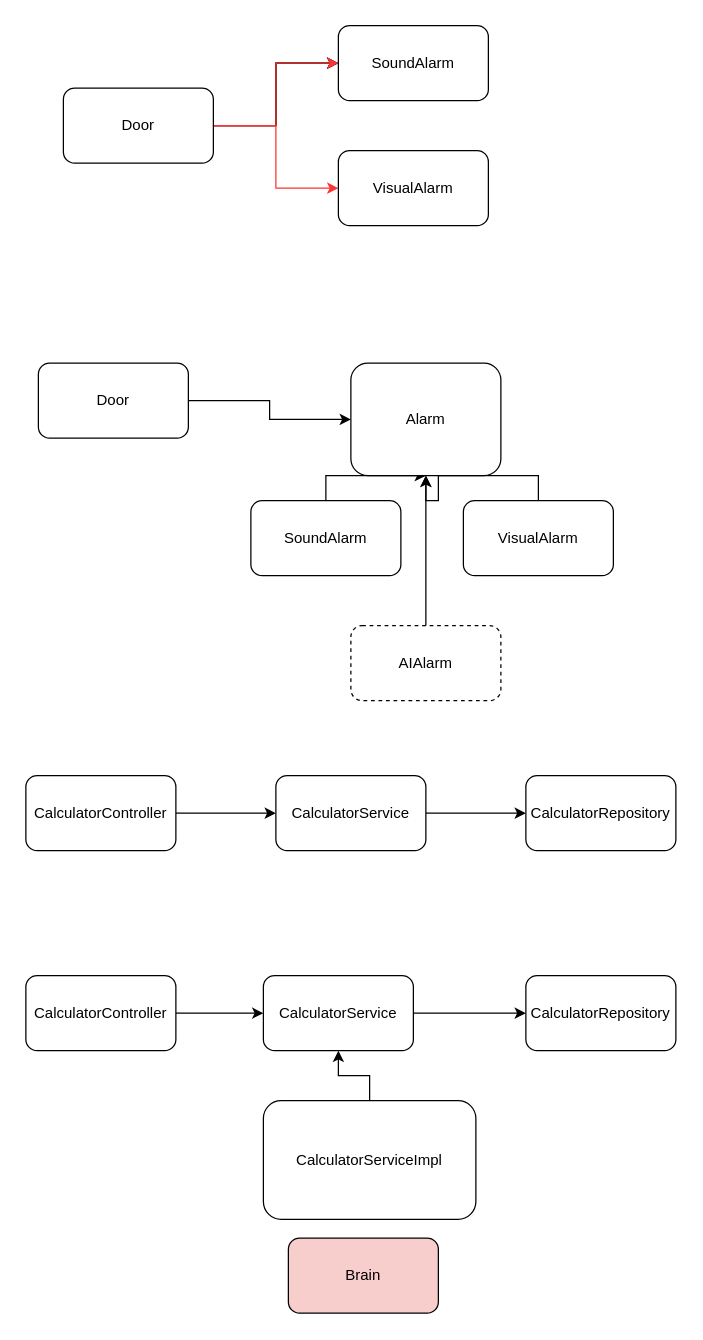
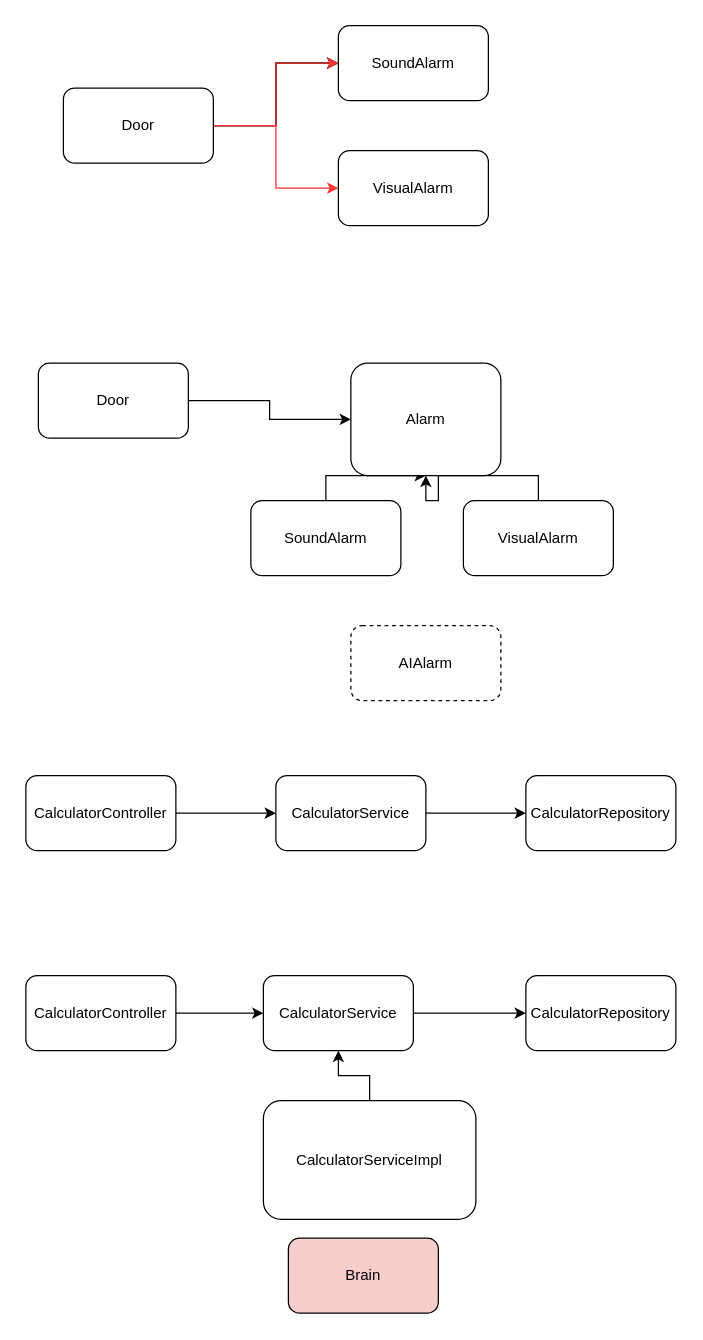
(426, 564) -> none
